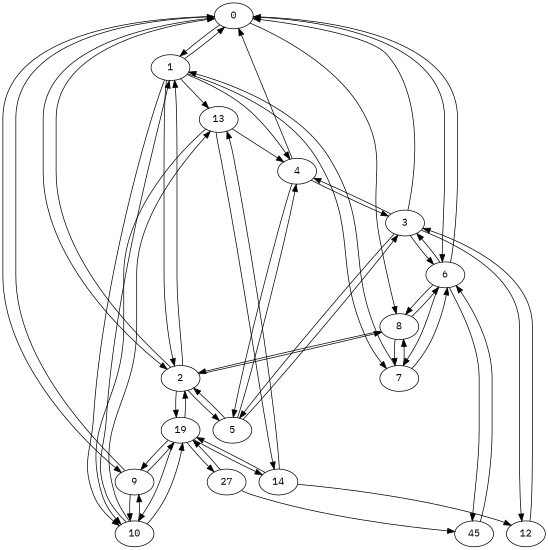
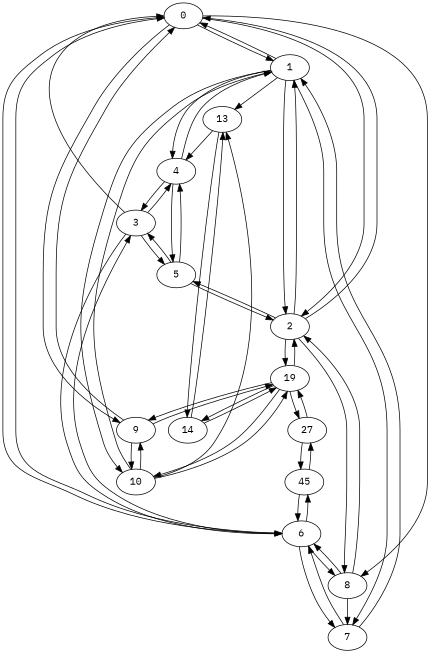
(267, 97) -> (208, 102)
(122, 347) -> none
(404, 356) -> none
none -> (310, 460)
(526, 534) -> none
